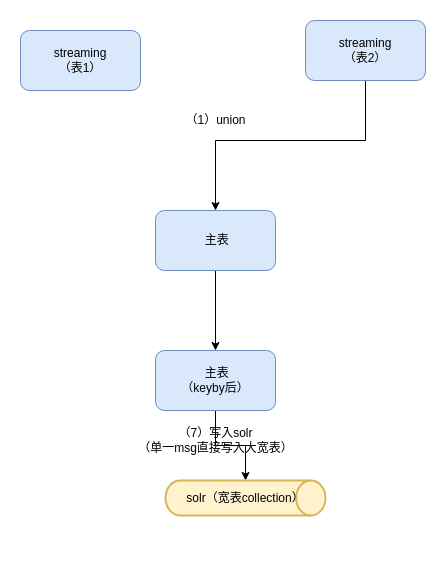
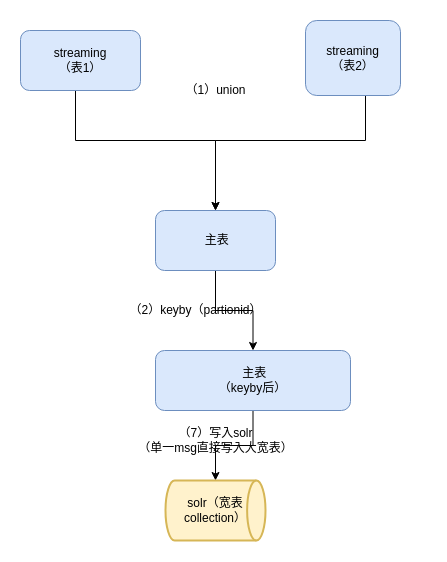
(366, 51) -> (353, 58)
(216, 121) -> (216, 91)
none -> (119, 141)
none -> (196, 311)
(216, 381) -> (253, 381)
(246, 498) -> (216, 511)
